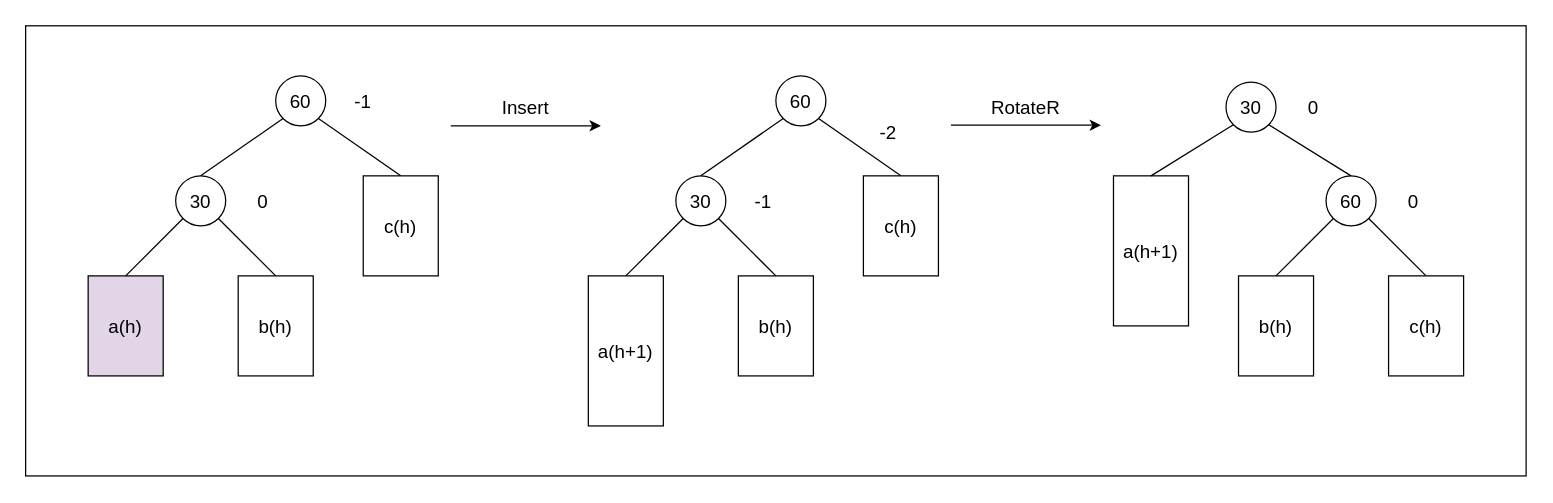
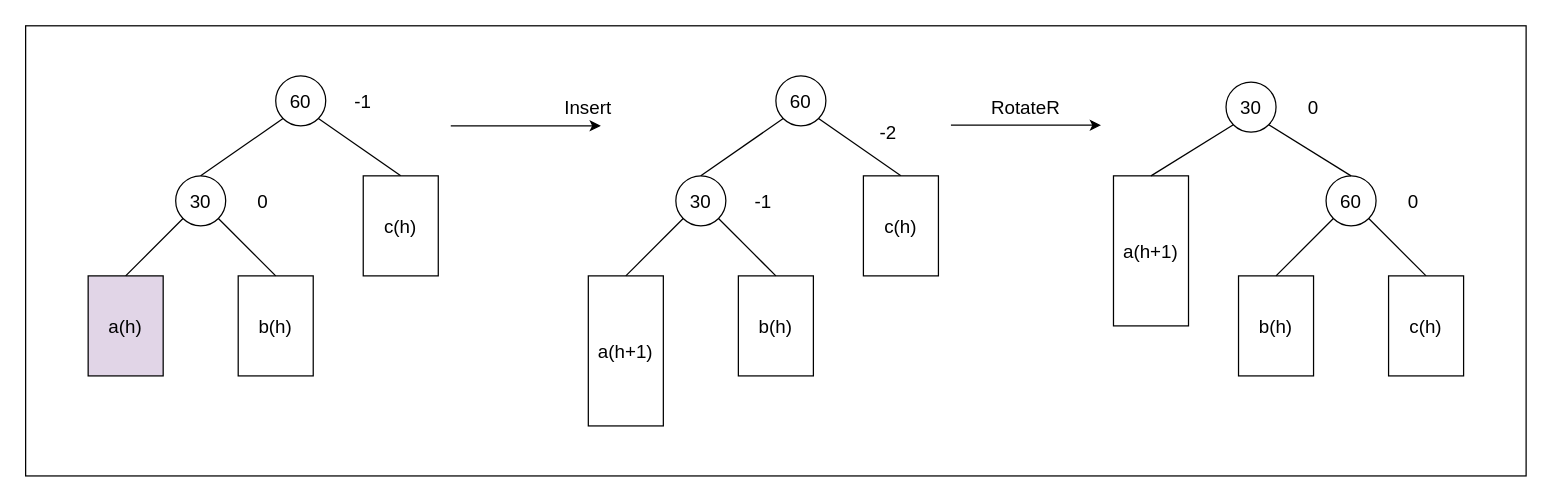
(526, 107) -> (588, 107)
